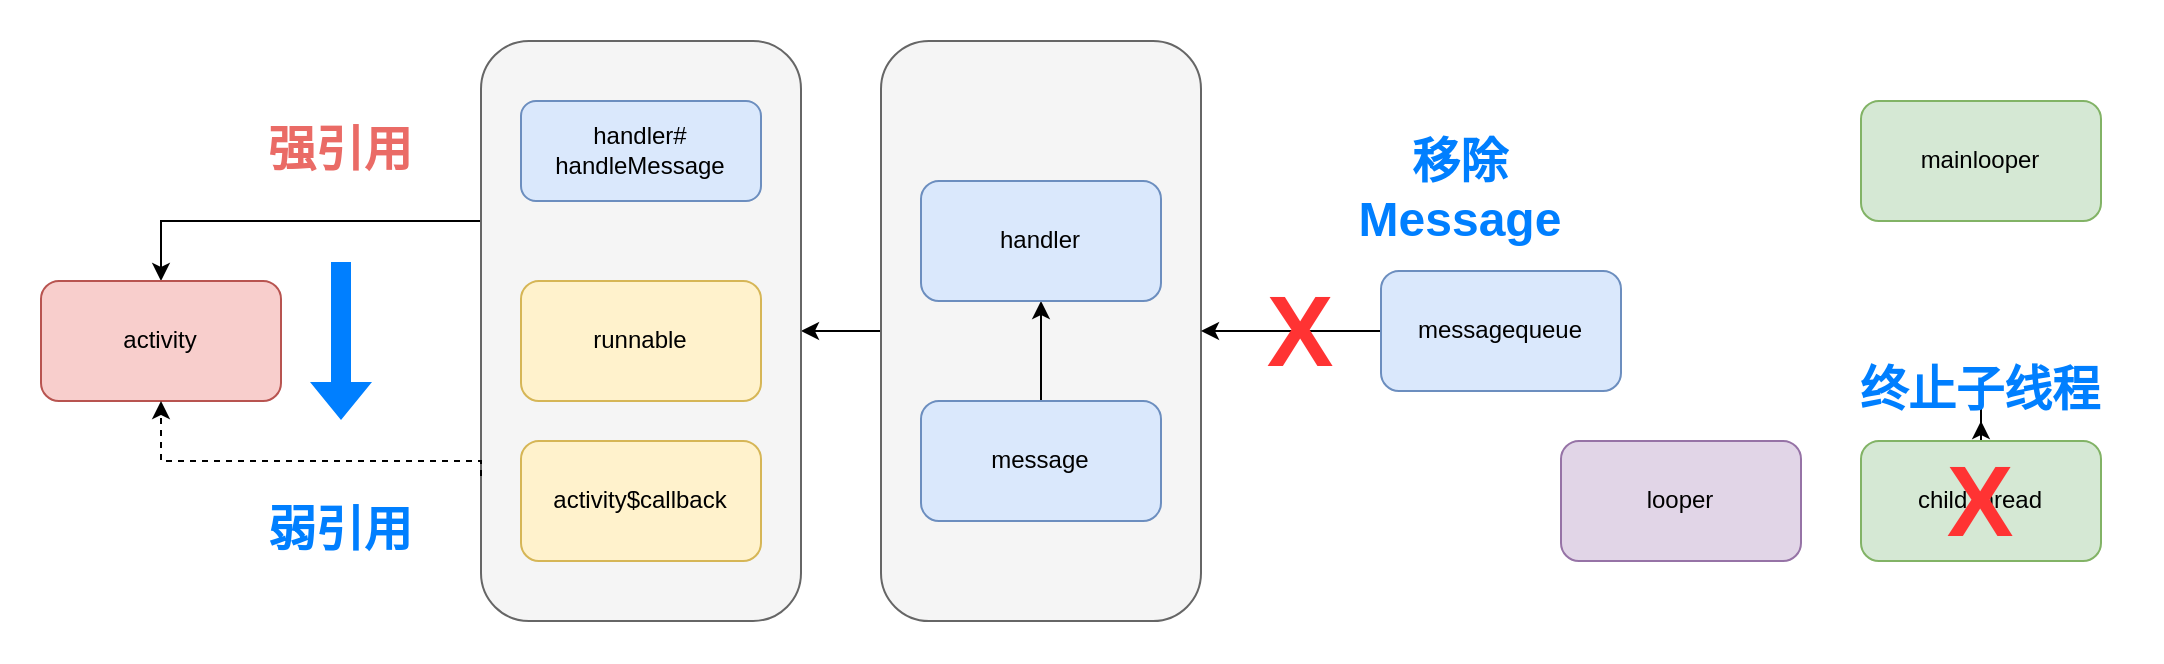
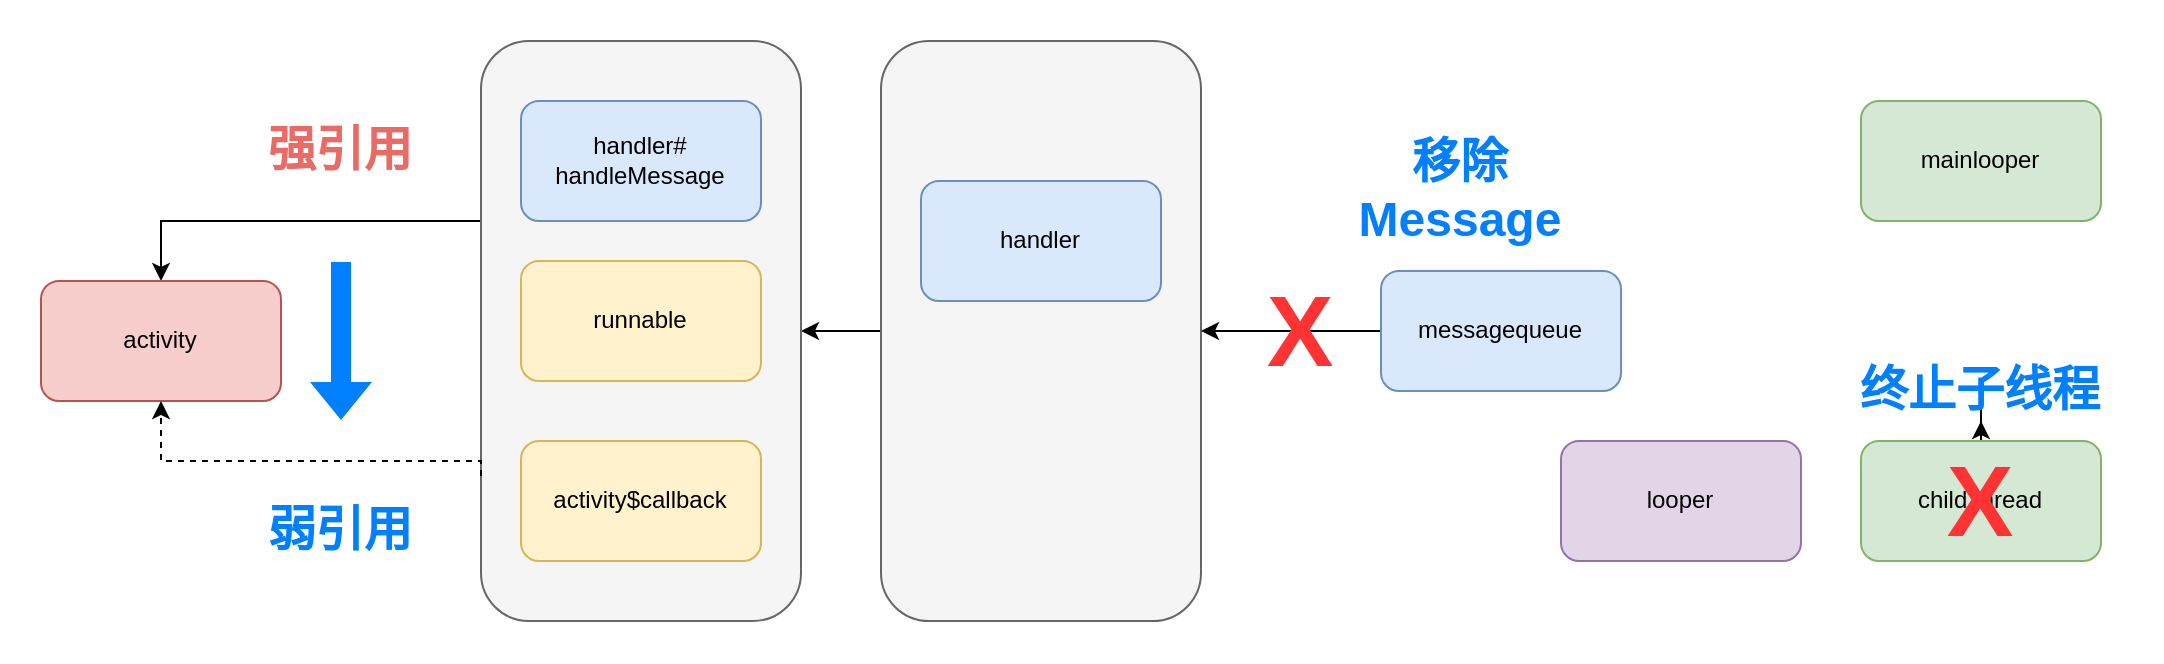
(641, 151) -> (641, 161)
(641, 341) -> (641, 321)
(1041, 358) -> none
(1041, 461) -> none
